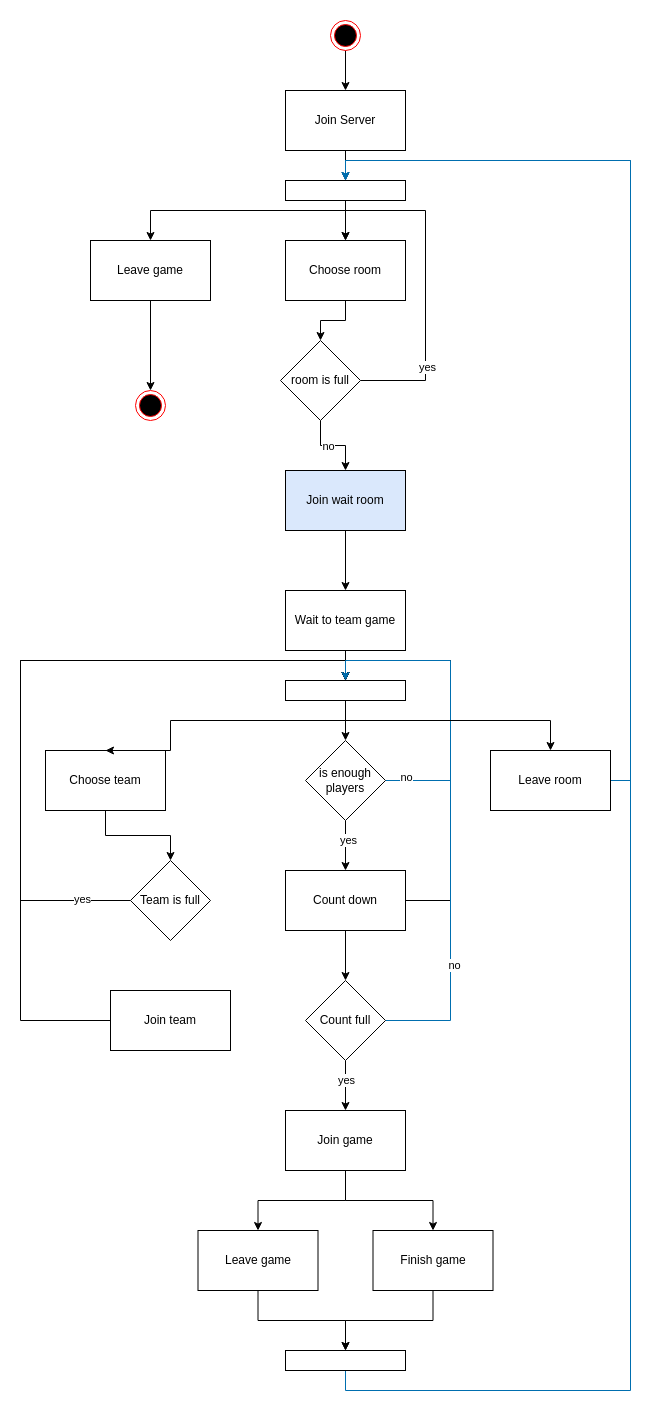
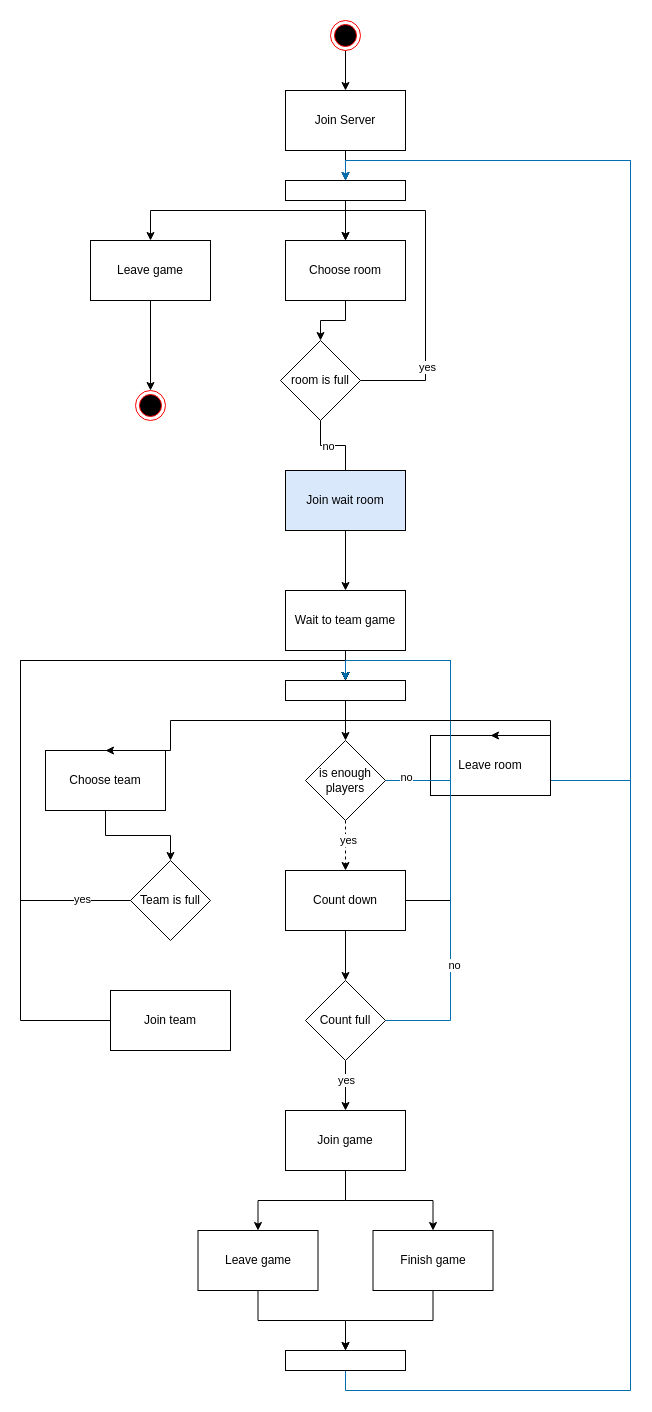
(346, 462) -> (346, 464)
(551, 781) -> (491, 766)
(346, 854) -> (346, 854)
